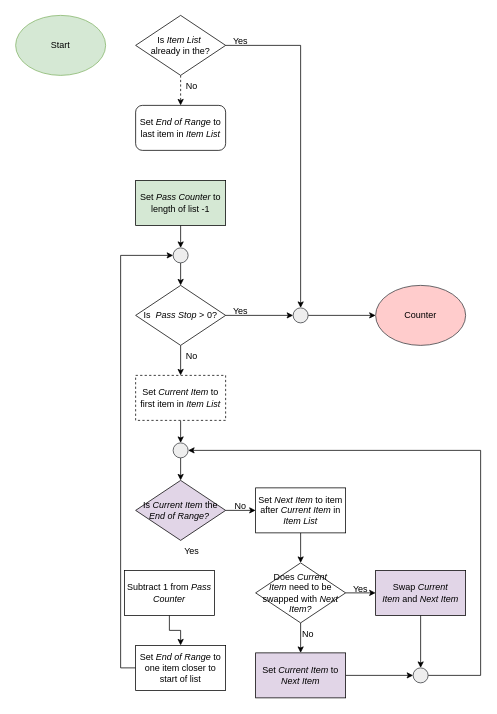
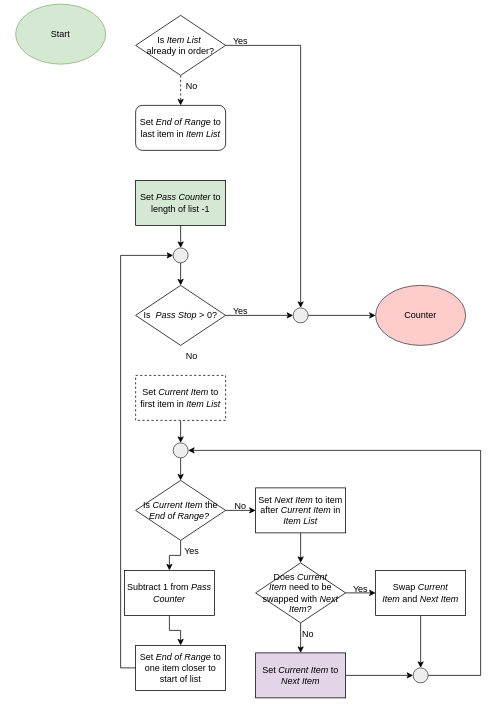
(60, 45) -> (60, 34)
(180, 45) -> (180, 45)
(180, 357) -> none
(180, 510) -> (180, 510)
none -> (177, 555)
(420, 593) -> (420, 593)
